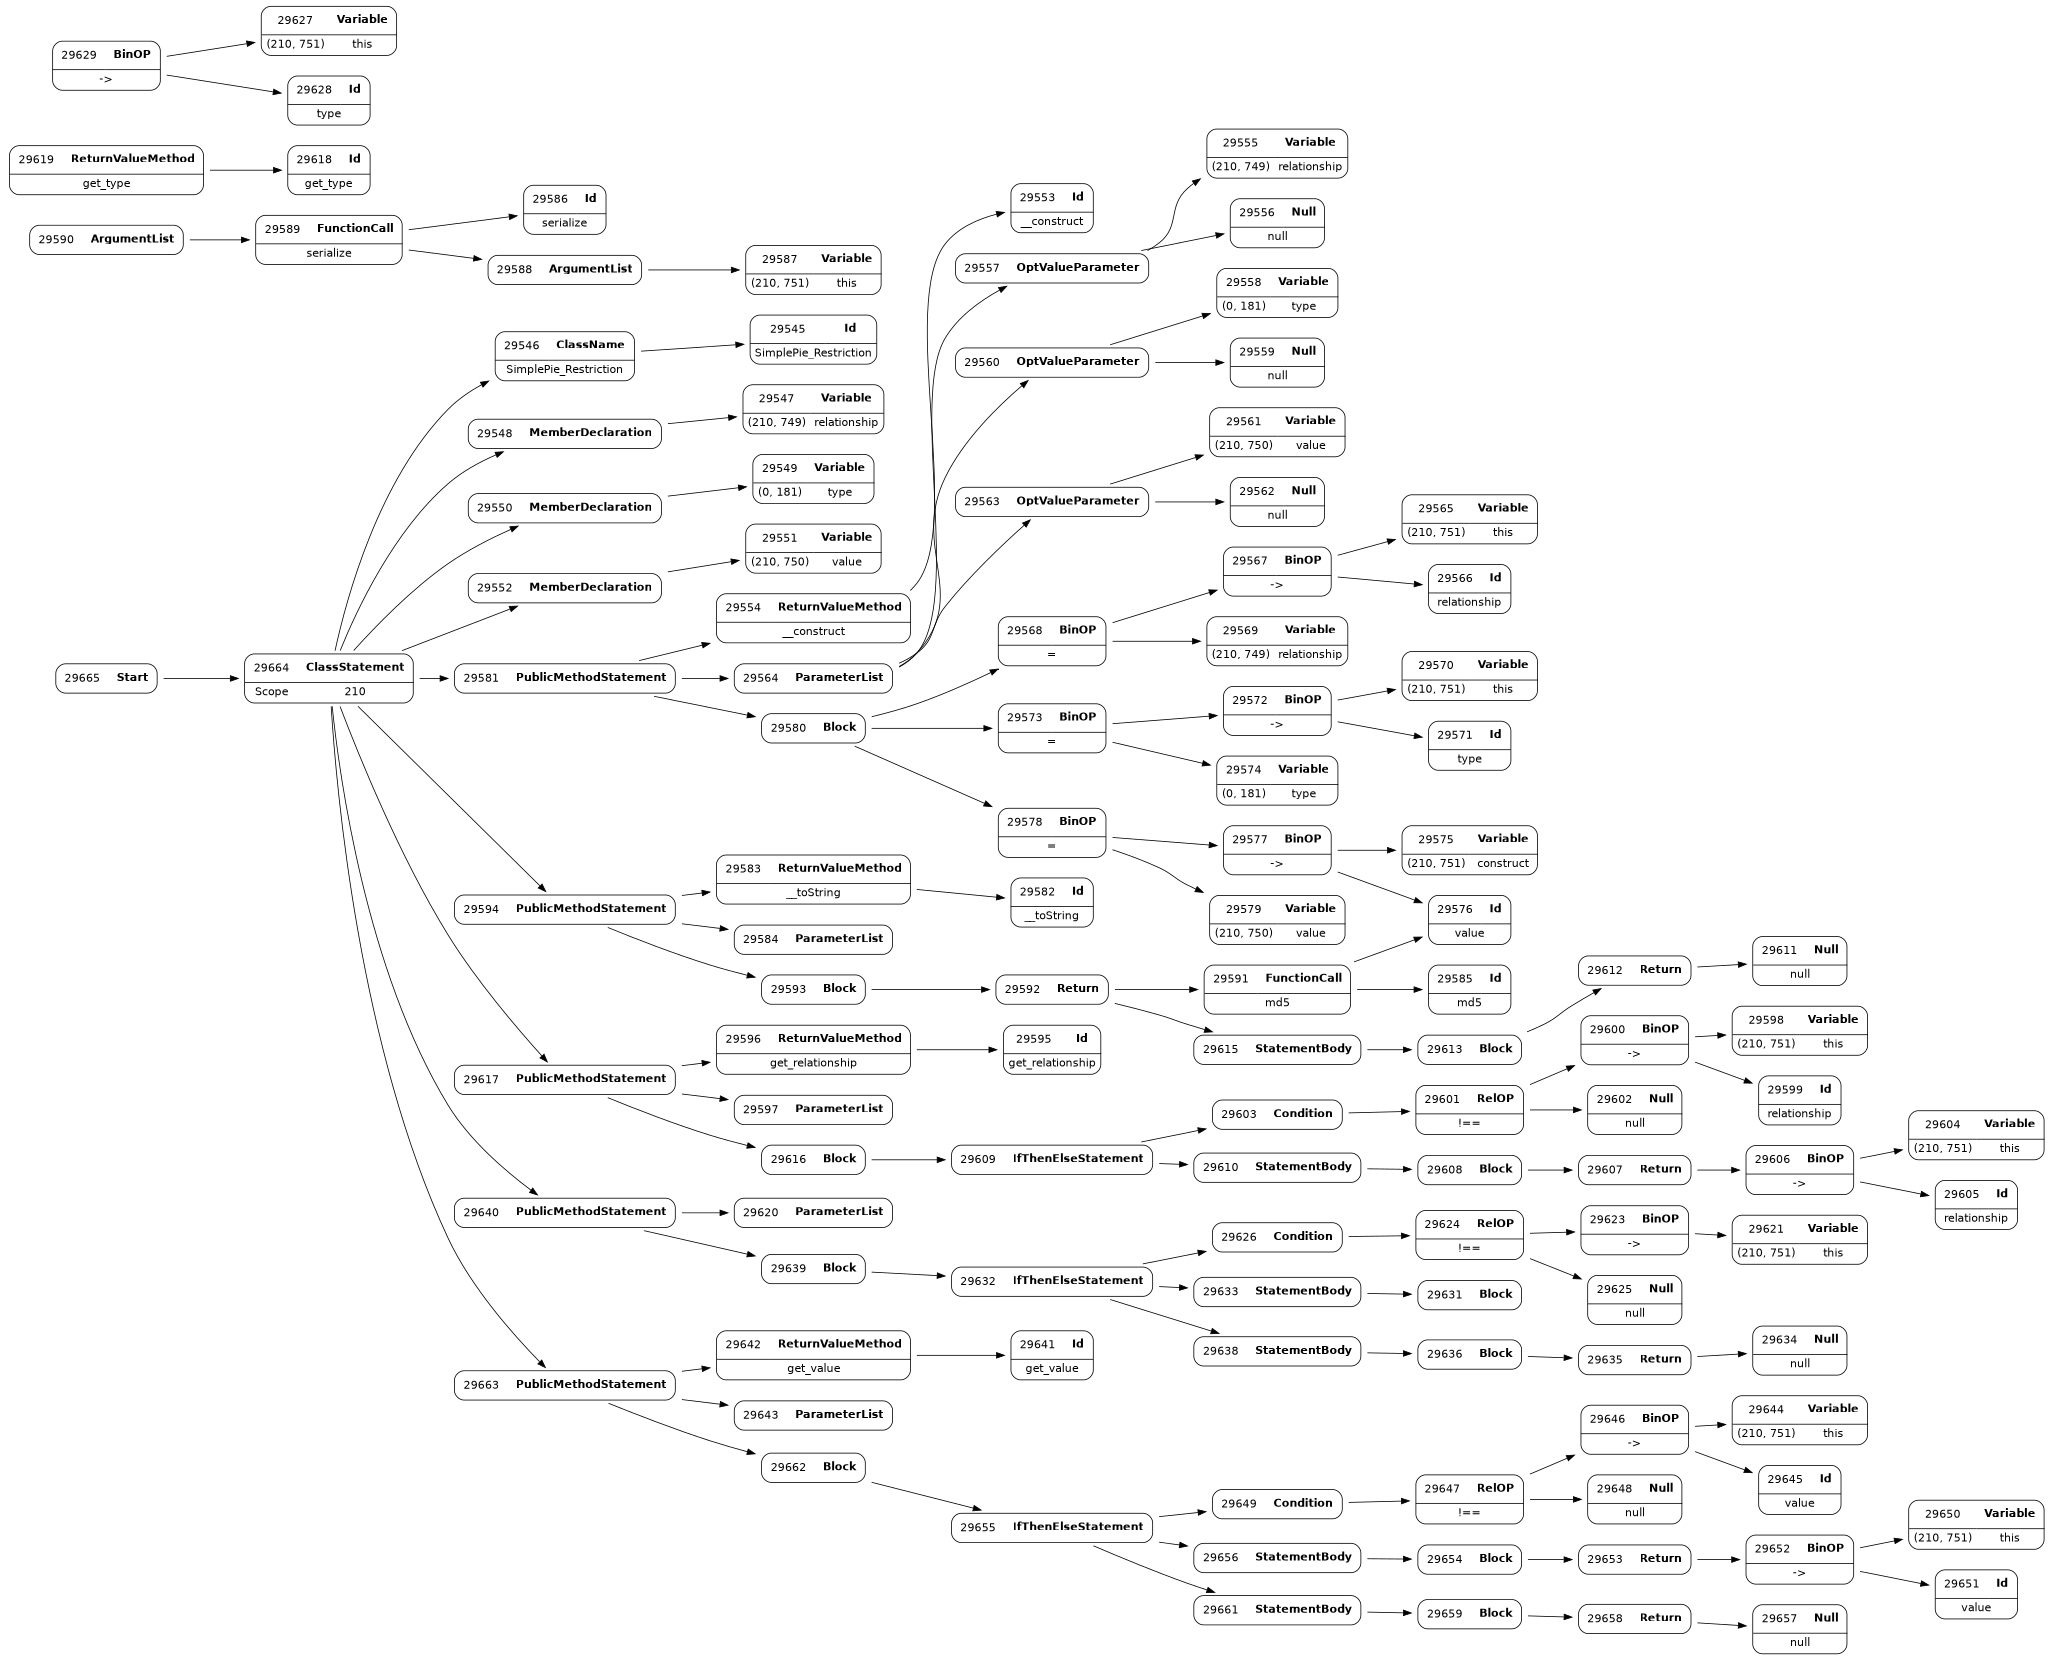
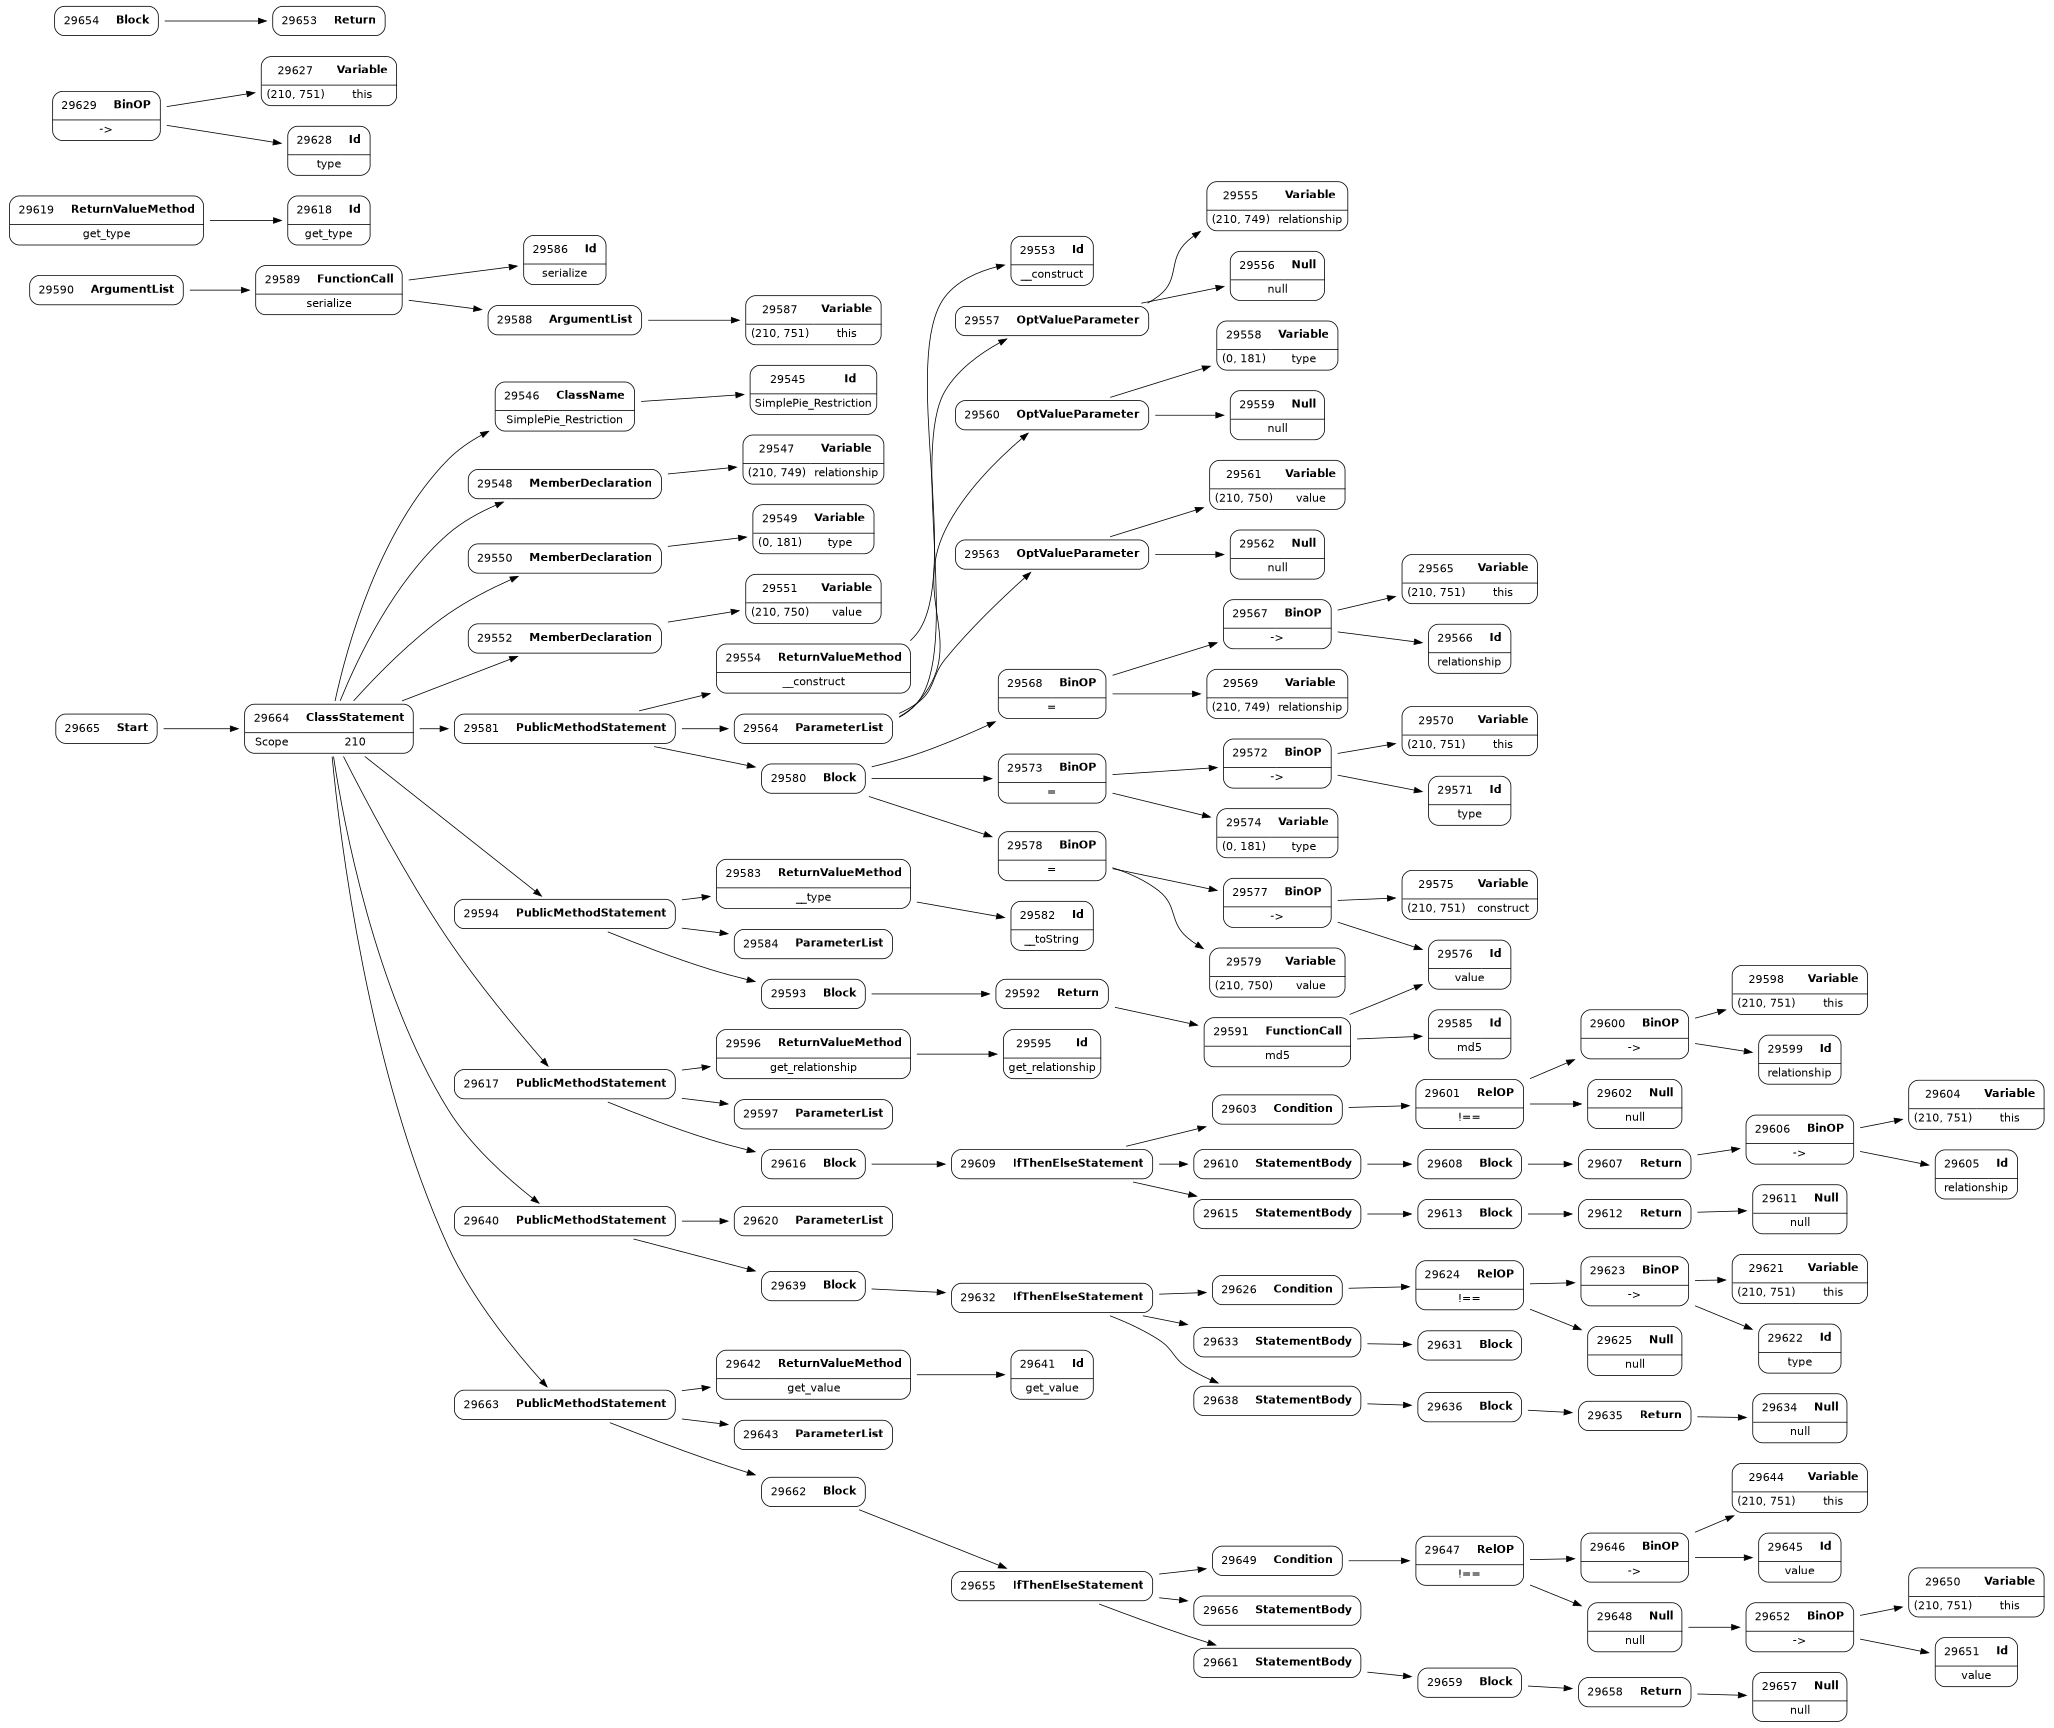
(814, 893) -> (814, 897)
(1160, 1015) -> (1161, 1188)
none -> (1800, 1349)
(1385, 1559) -> none
(1714, 1560) -> (1710, 1627)
